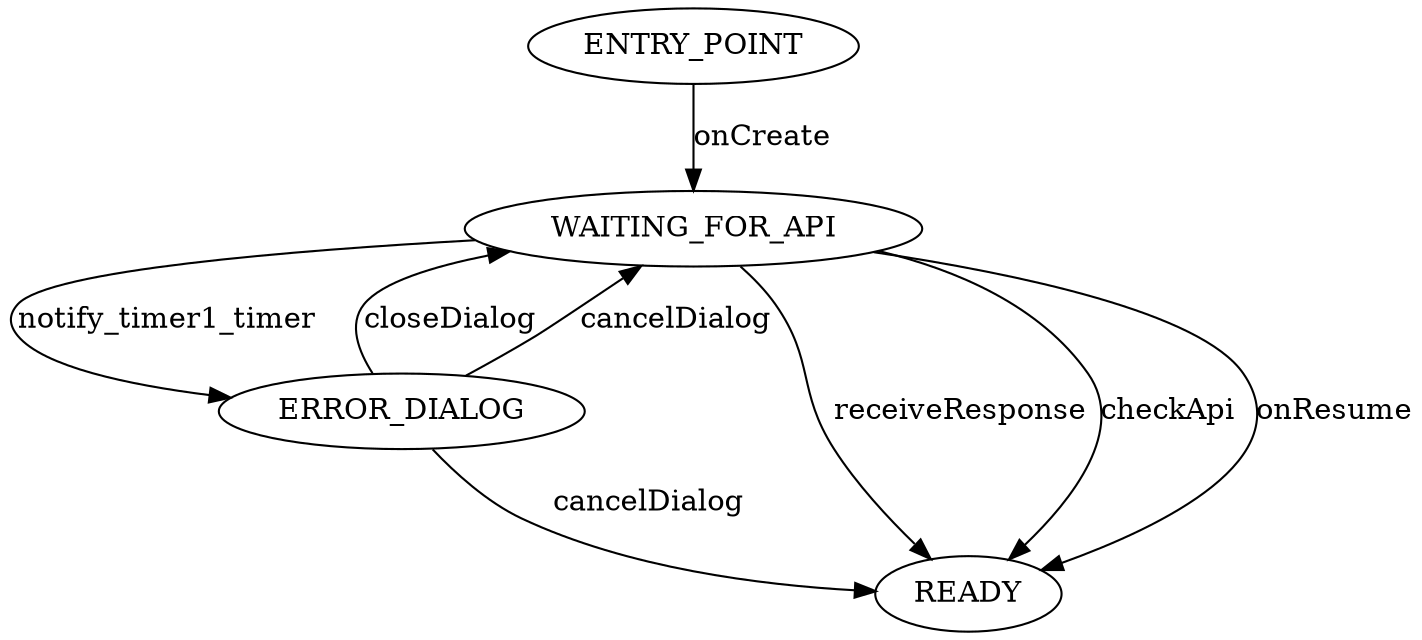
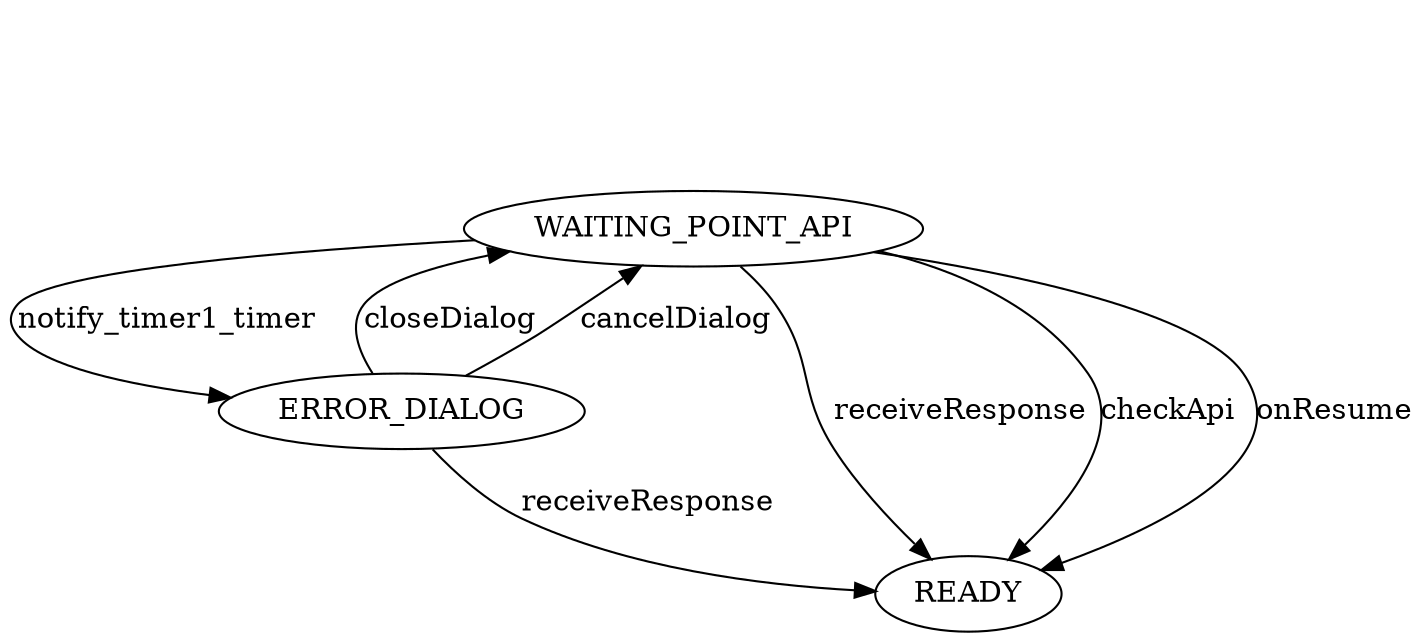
(693, 46) -> none
(693, 229) -> (693, 229)
(648, 503) -> (648, 503)
